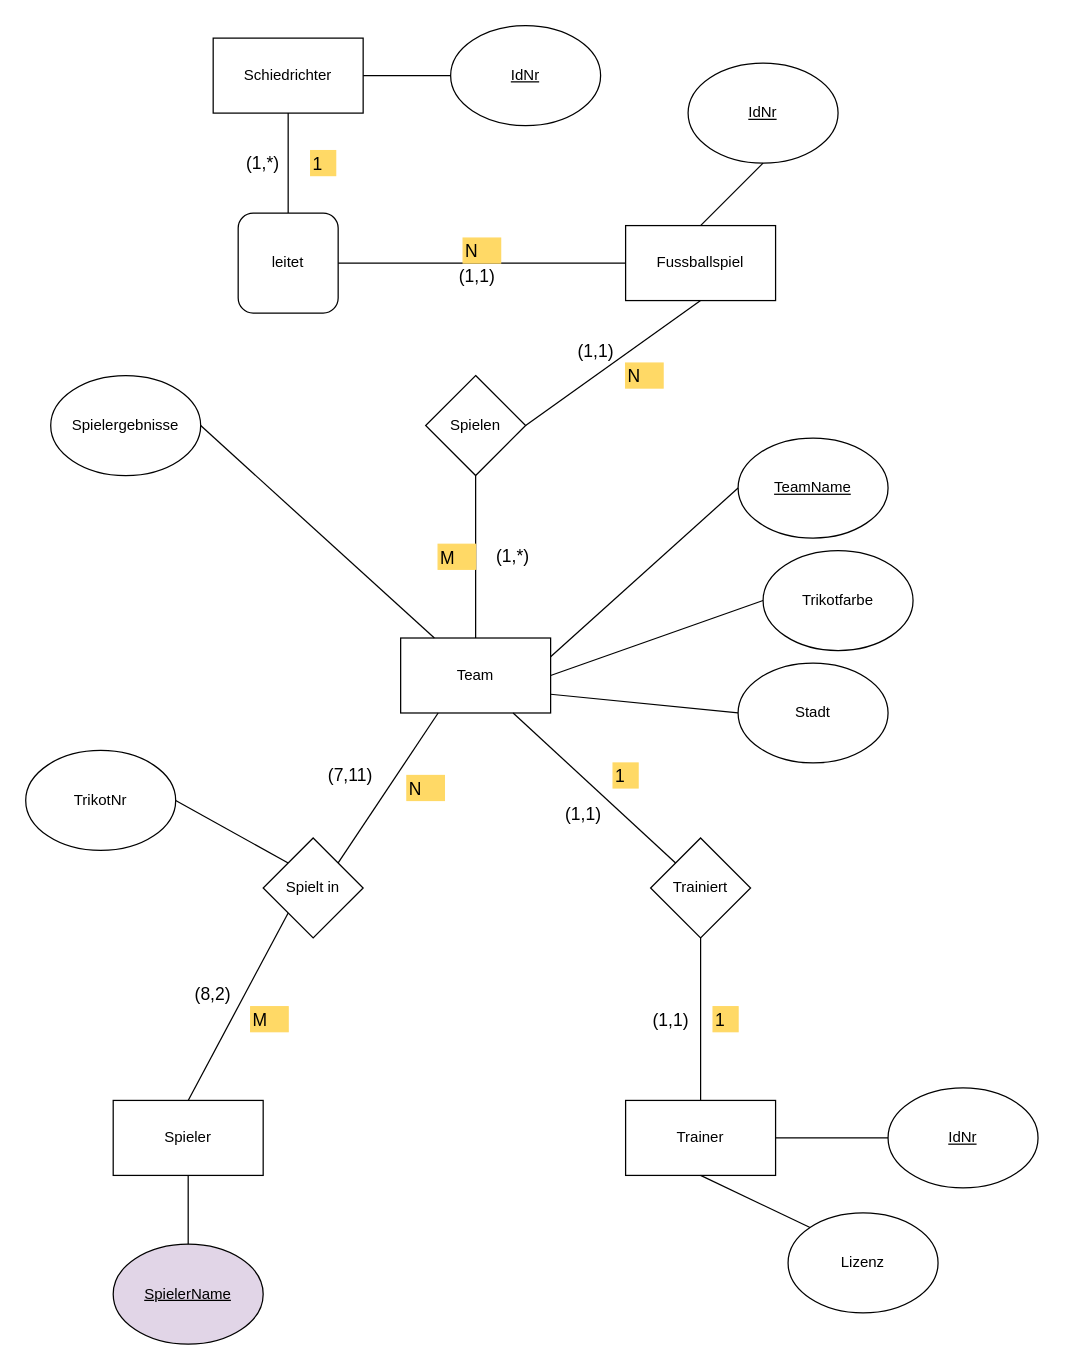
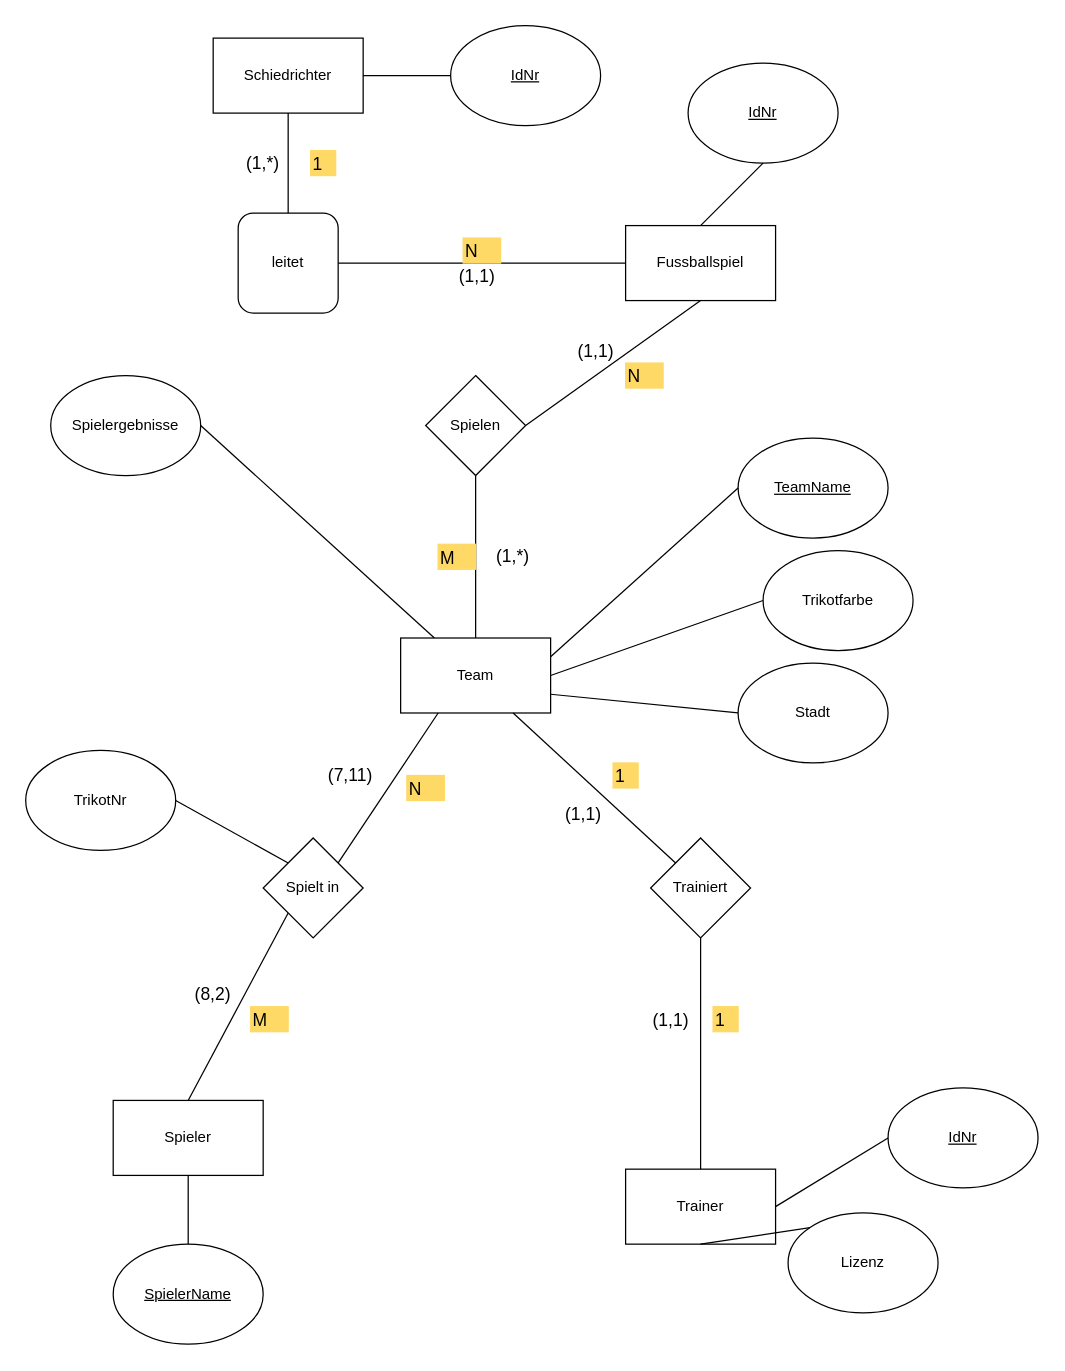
(701, 1138) -> (701, 1207)
(188, 1294) -> (188, 1294)
